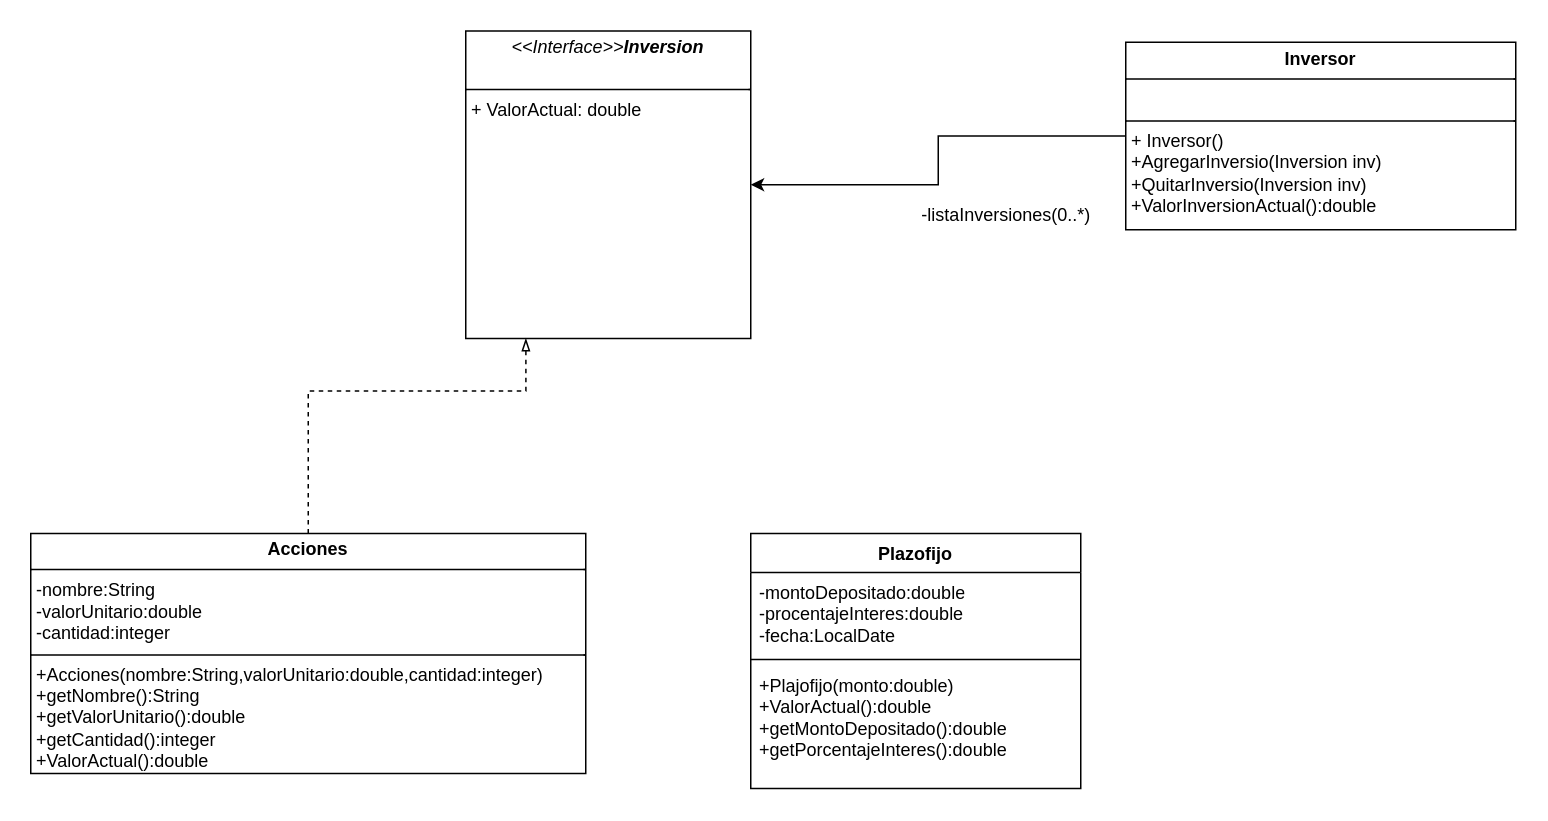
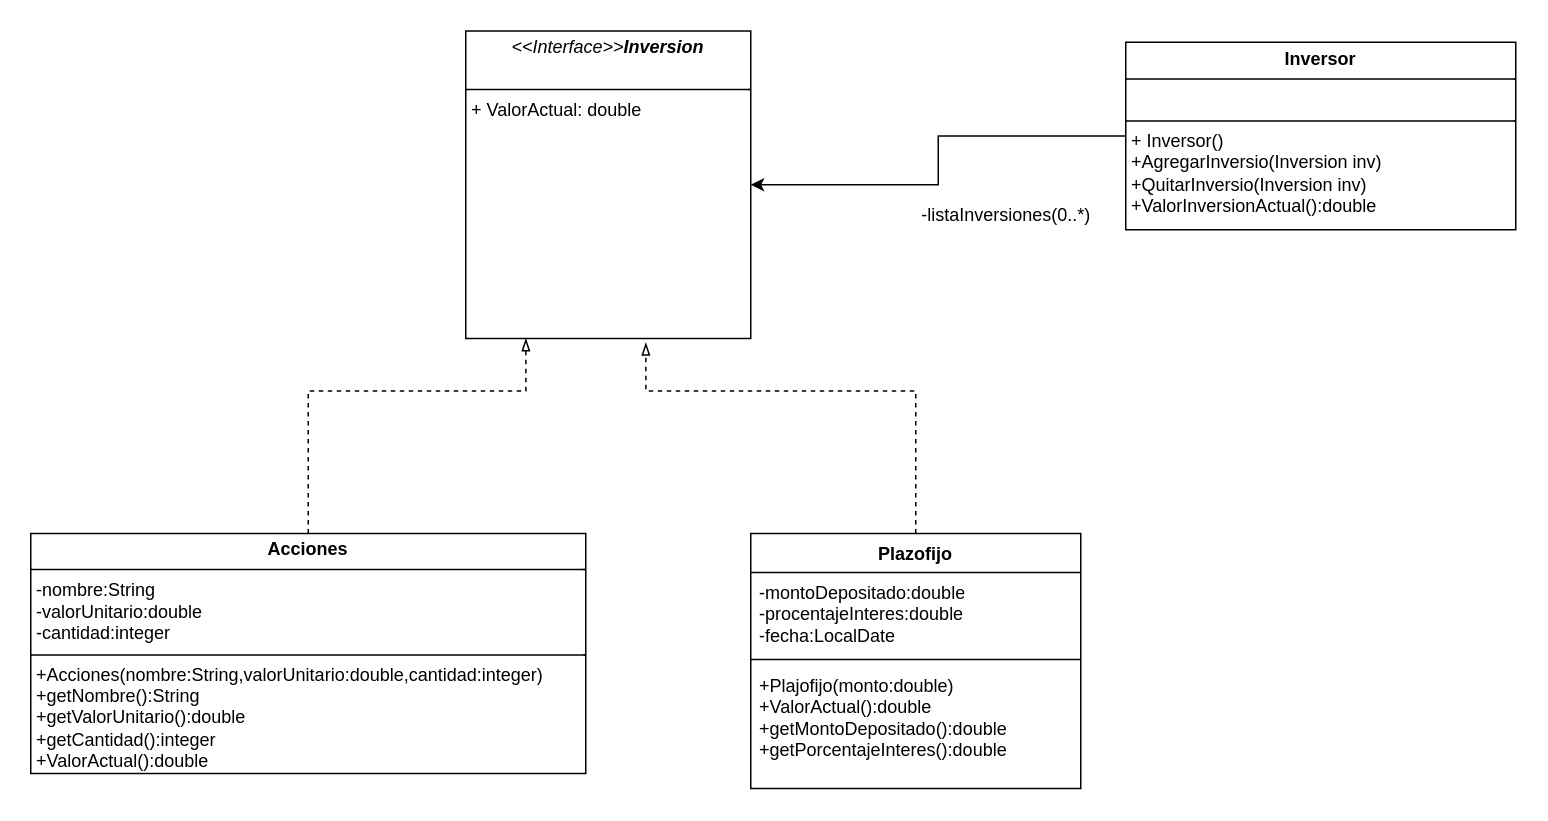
none -> (834, 391)
